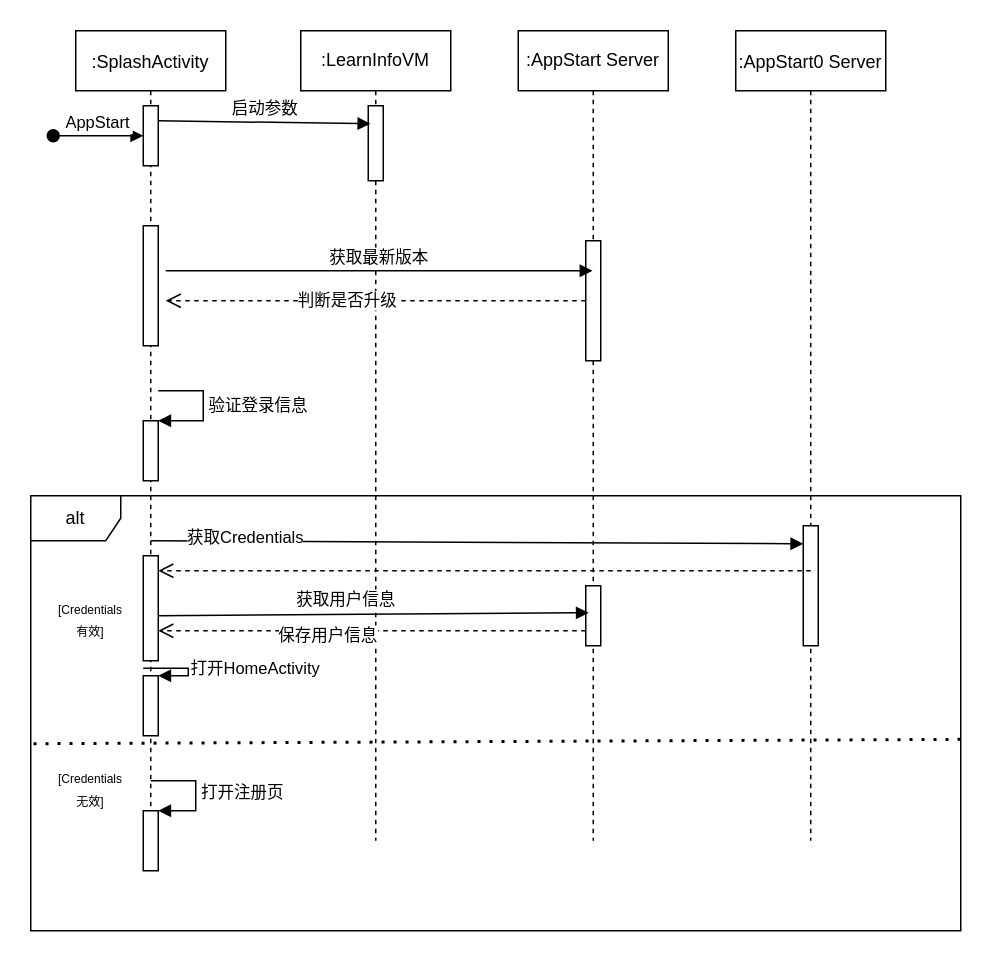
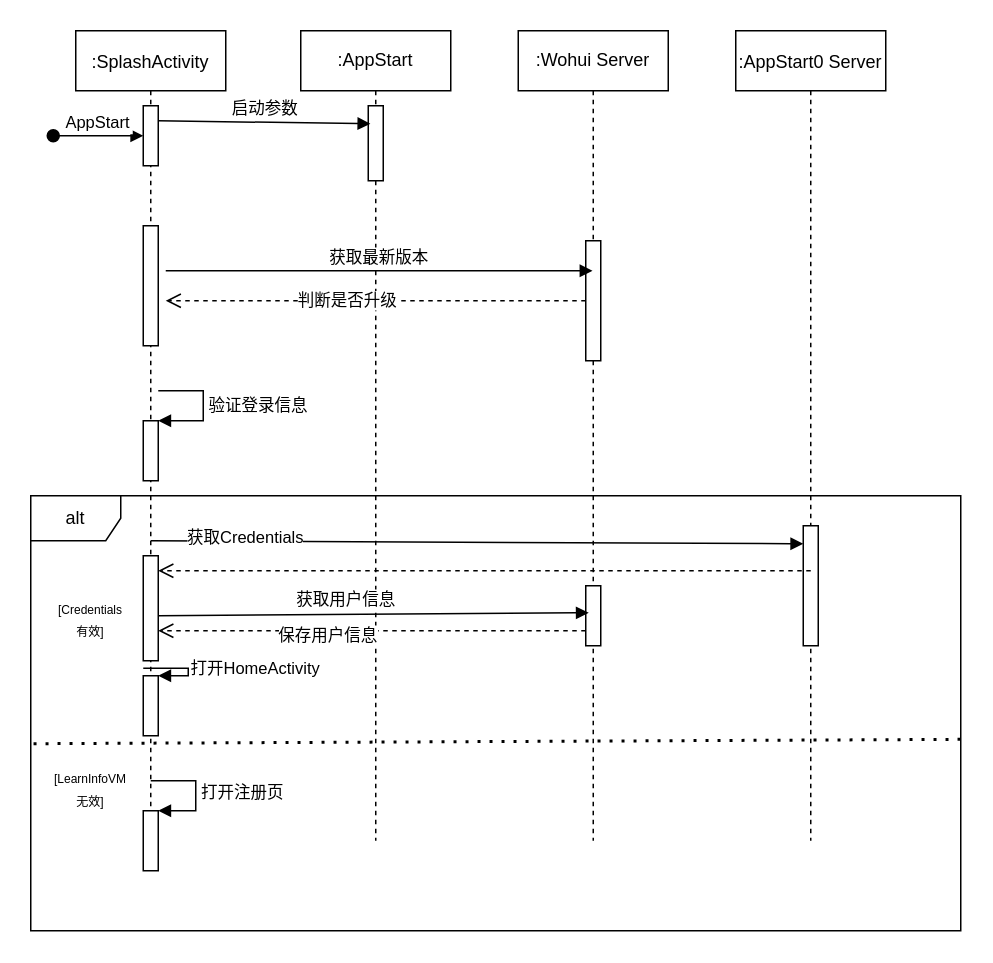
(376, 61) -> (376, 61)
(593, 61) -> (593, 61)
(91, 788) -> (91, 788)
